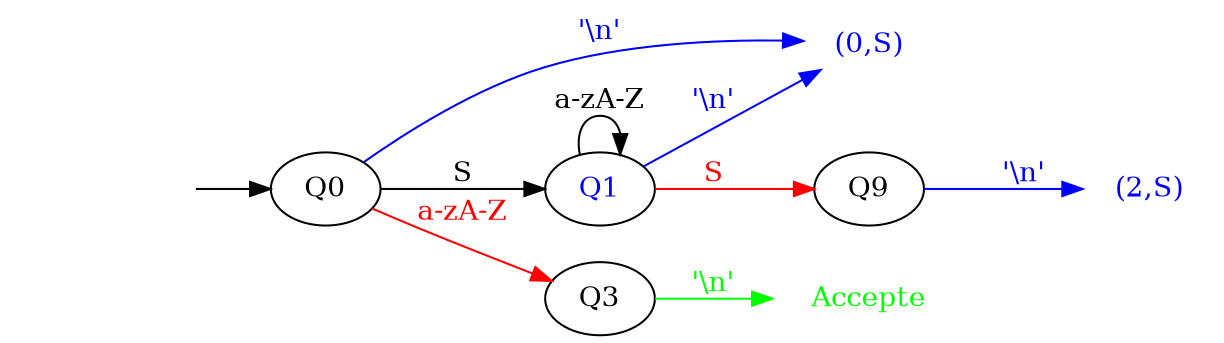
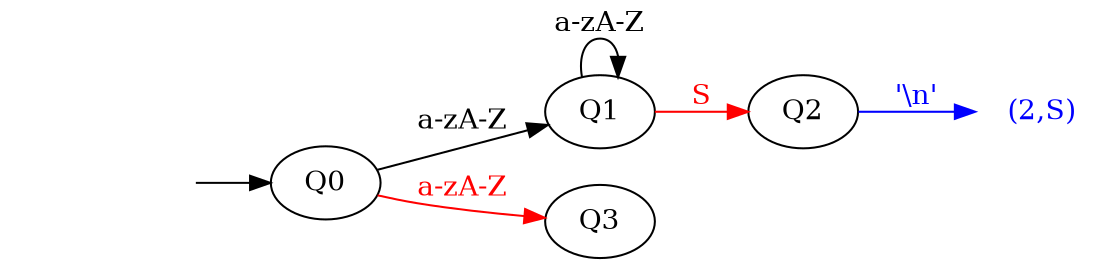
(869, 45) -> none
(463, 174) -> (463, 121)
(600, 189) -> (600, 112)
(869, 189) -> (803, 112)
(869, 299) -> none
